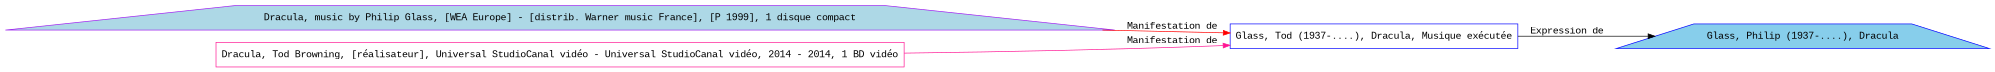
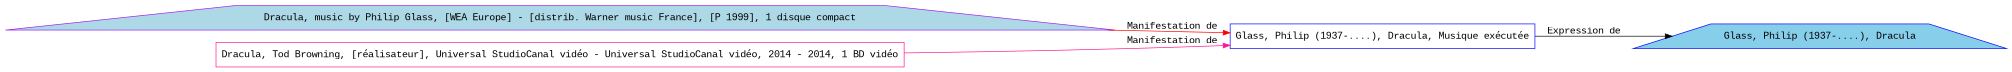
(1374, 36) -> (1383, 36)
